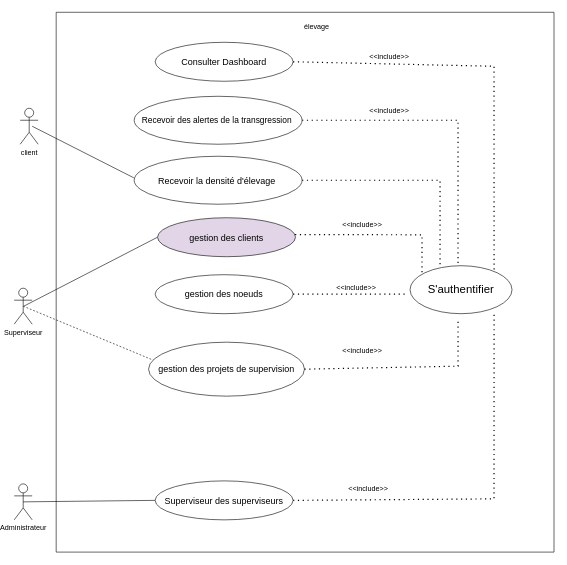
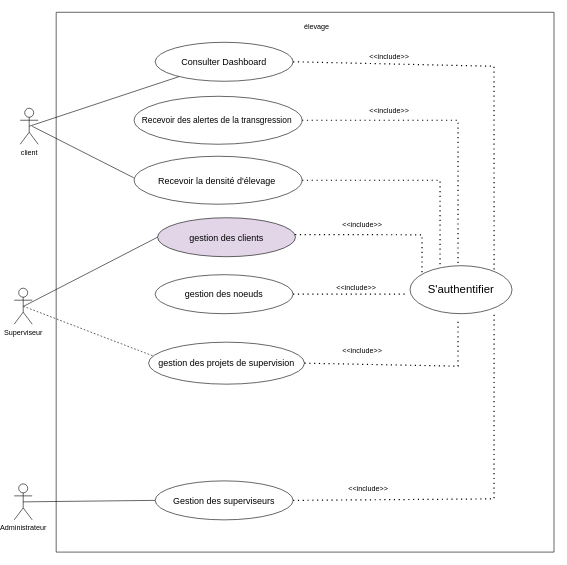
none -> (105, 101)
(227, 369) -> (227, 363)
(224, 501) -> (224, 501)
